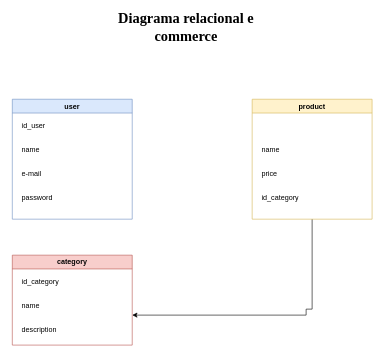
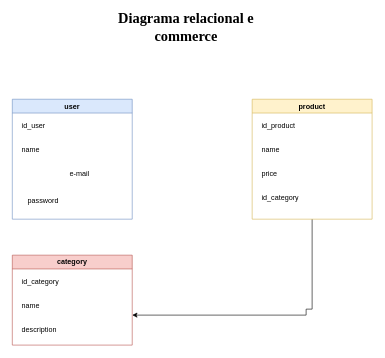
none -> (282, 126)
(42, 174) -> (90, 174)
(42, 198) -> (48, 201)
